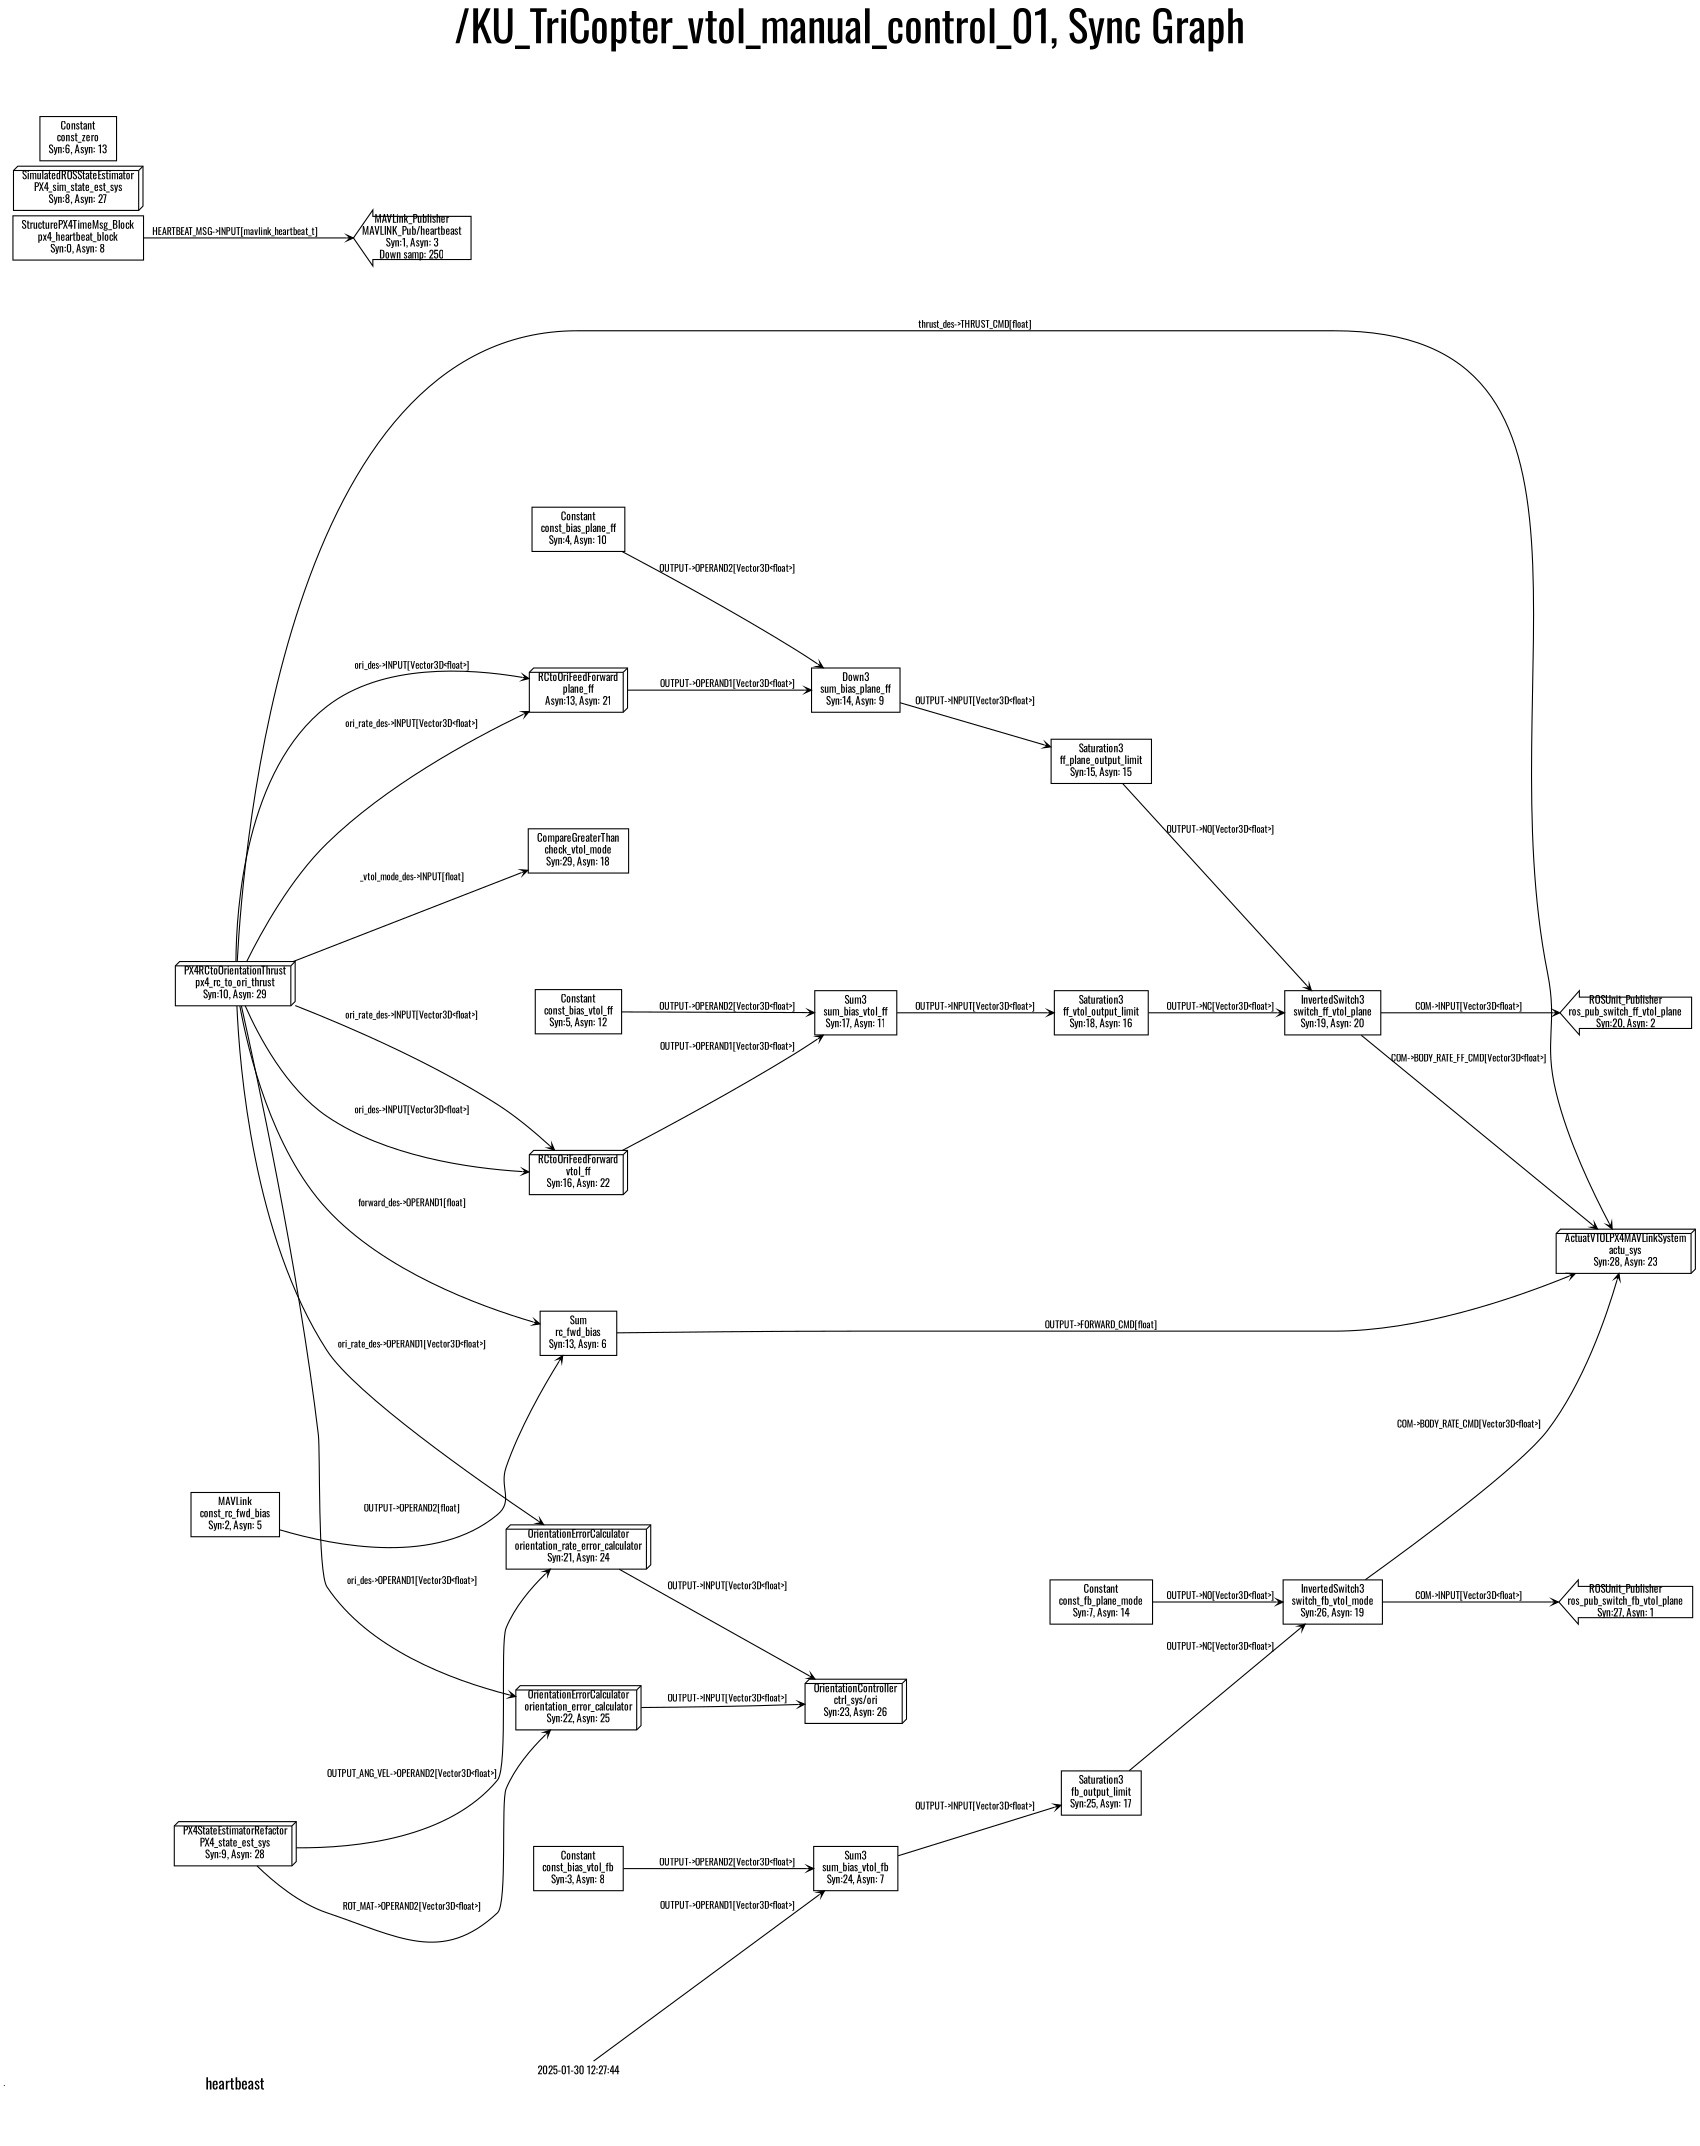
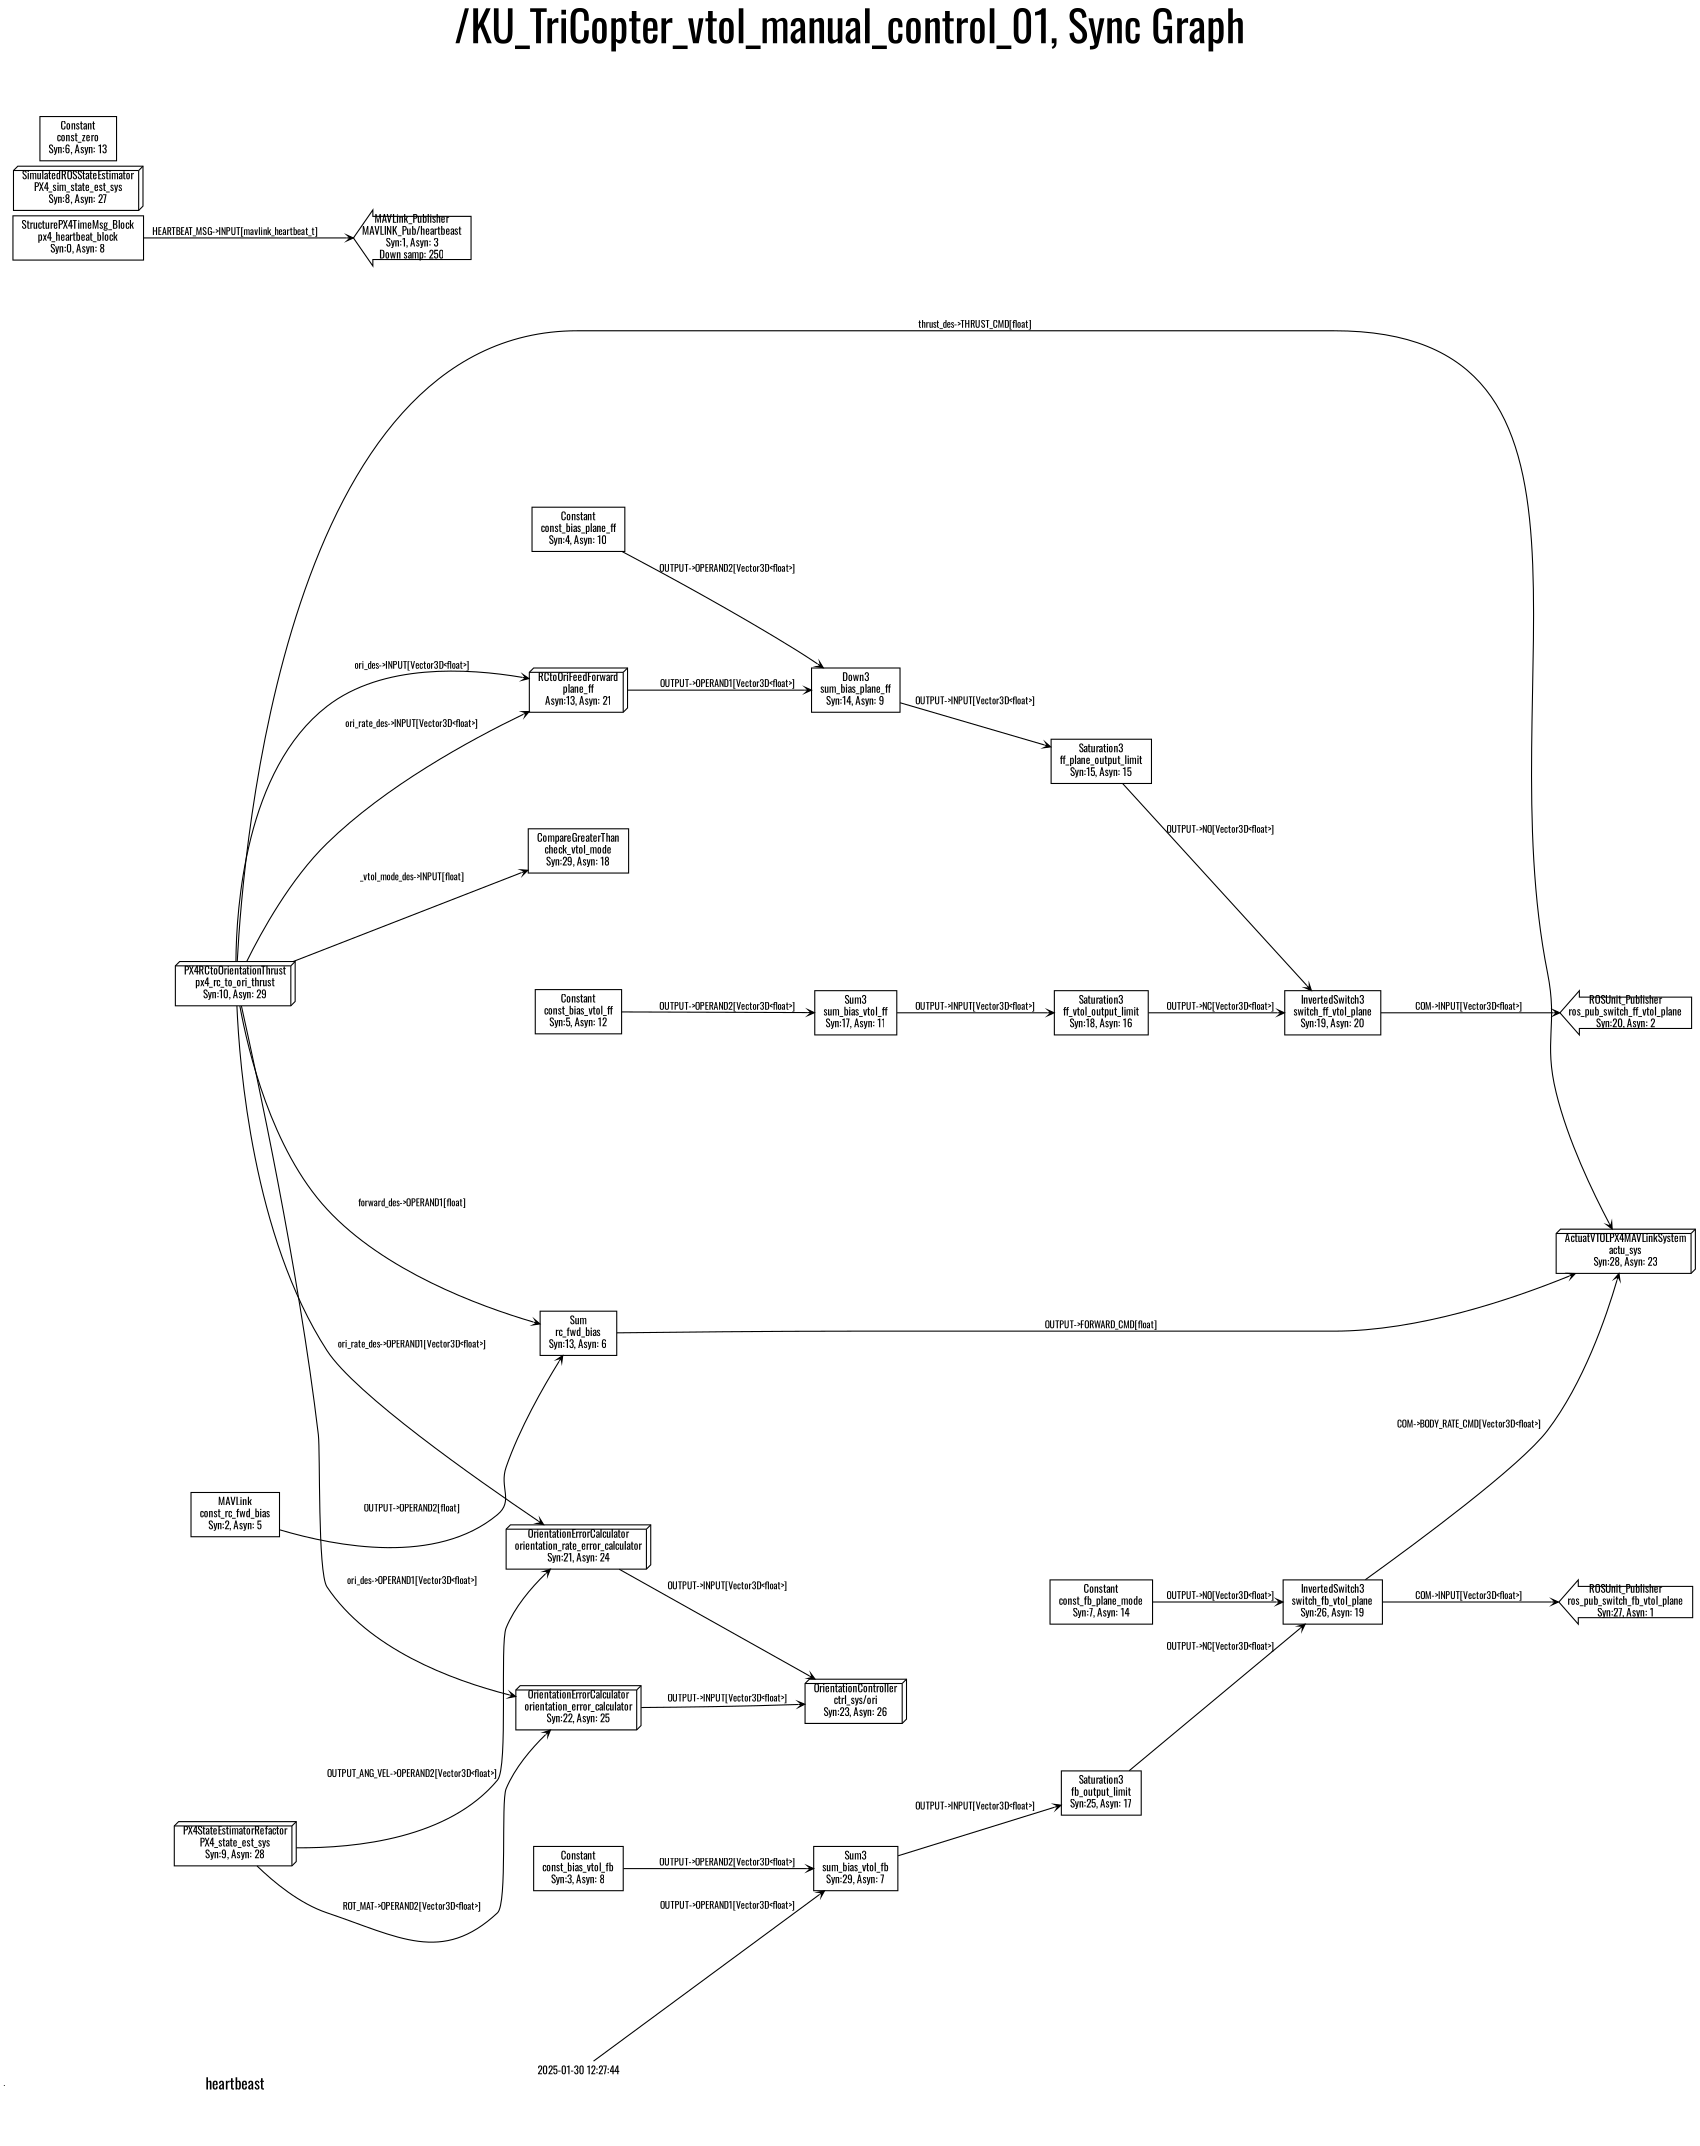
(1477, 1130) -> none
(578, 1173) -> none
(1333, 1602) -> (1333, 1602)
(856, 1869) -> (856, 1869)
